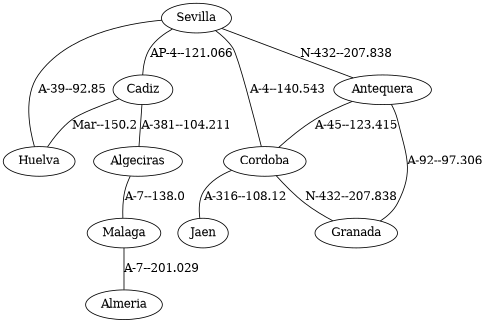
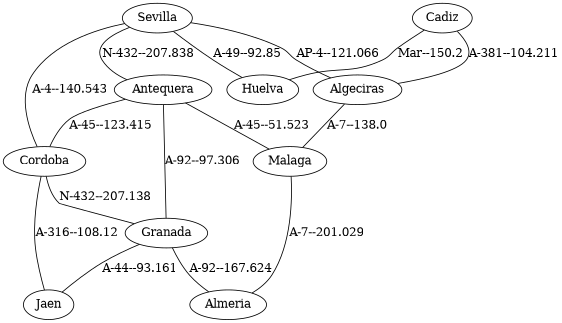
(151, 48) -> (265, 41)
(72, 90) -> (247, 54)
none -> (227, 126)
(351, 197) -> (105, 197)
none -> (99, 265)
none -> (187, 273)
